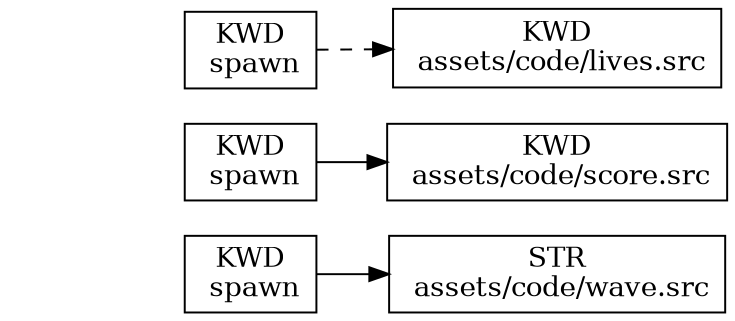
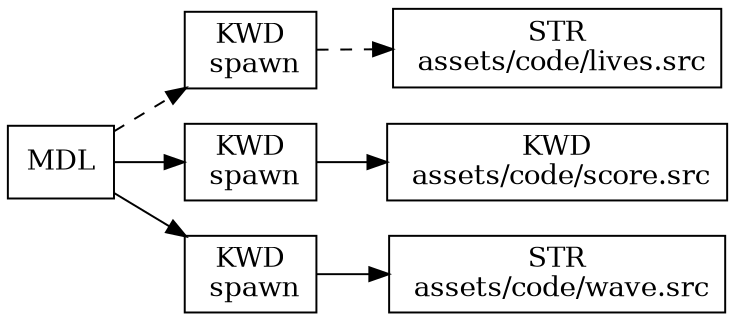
(557, 48) -> (557, 48)
none -> (61, 162)
